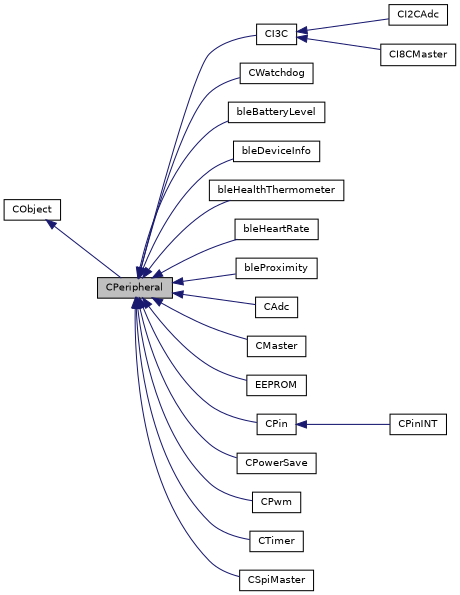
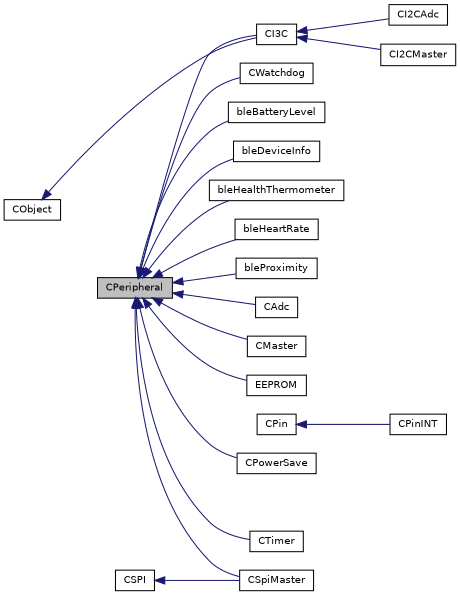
(418, 55) -> (418, 55)
(88, 252) -> (143, 100)
(185, 381) -> none
(277, 502) -> none
none -> (135, 580)
